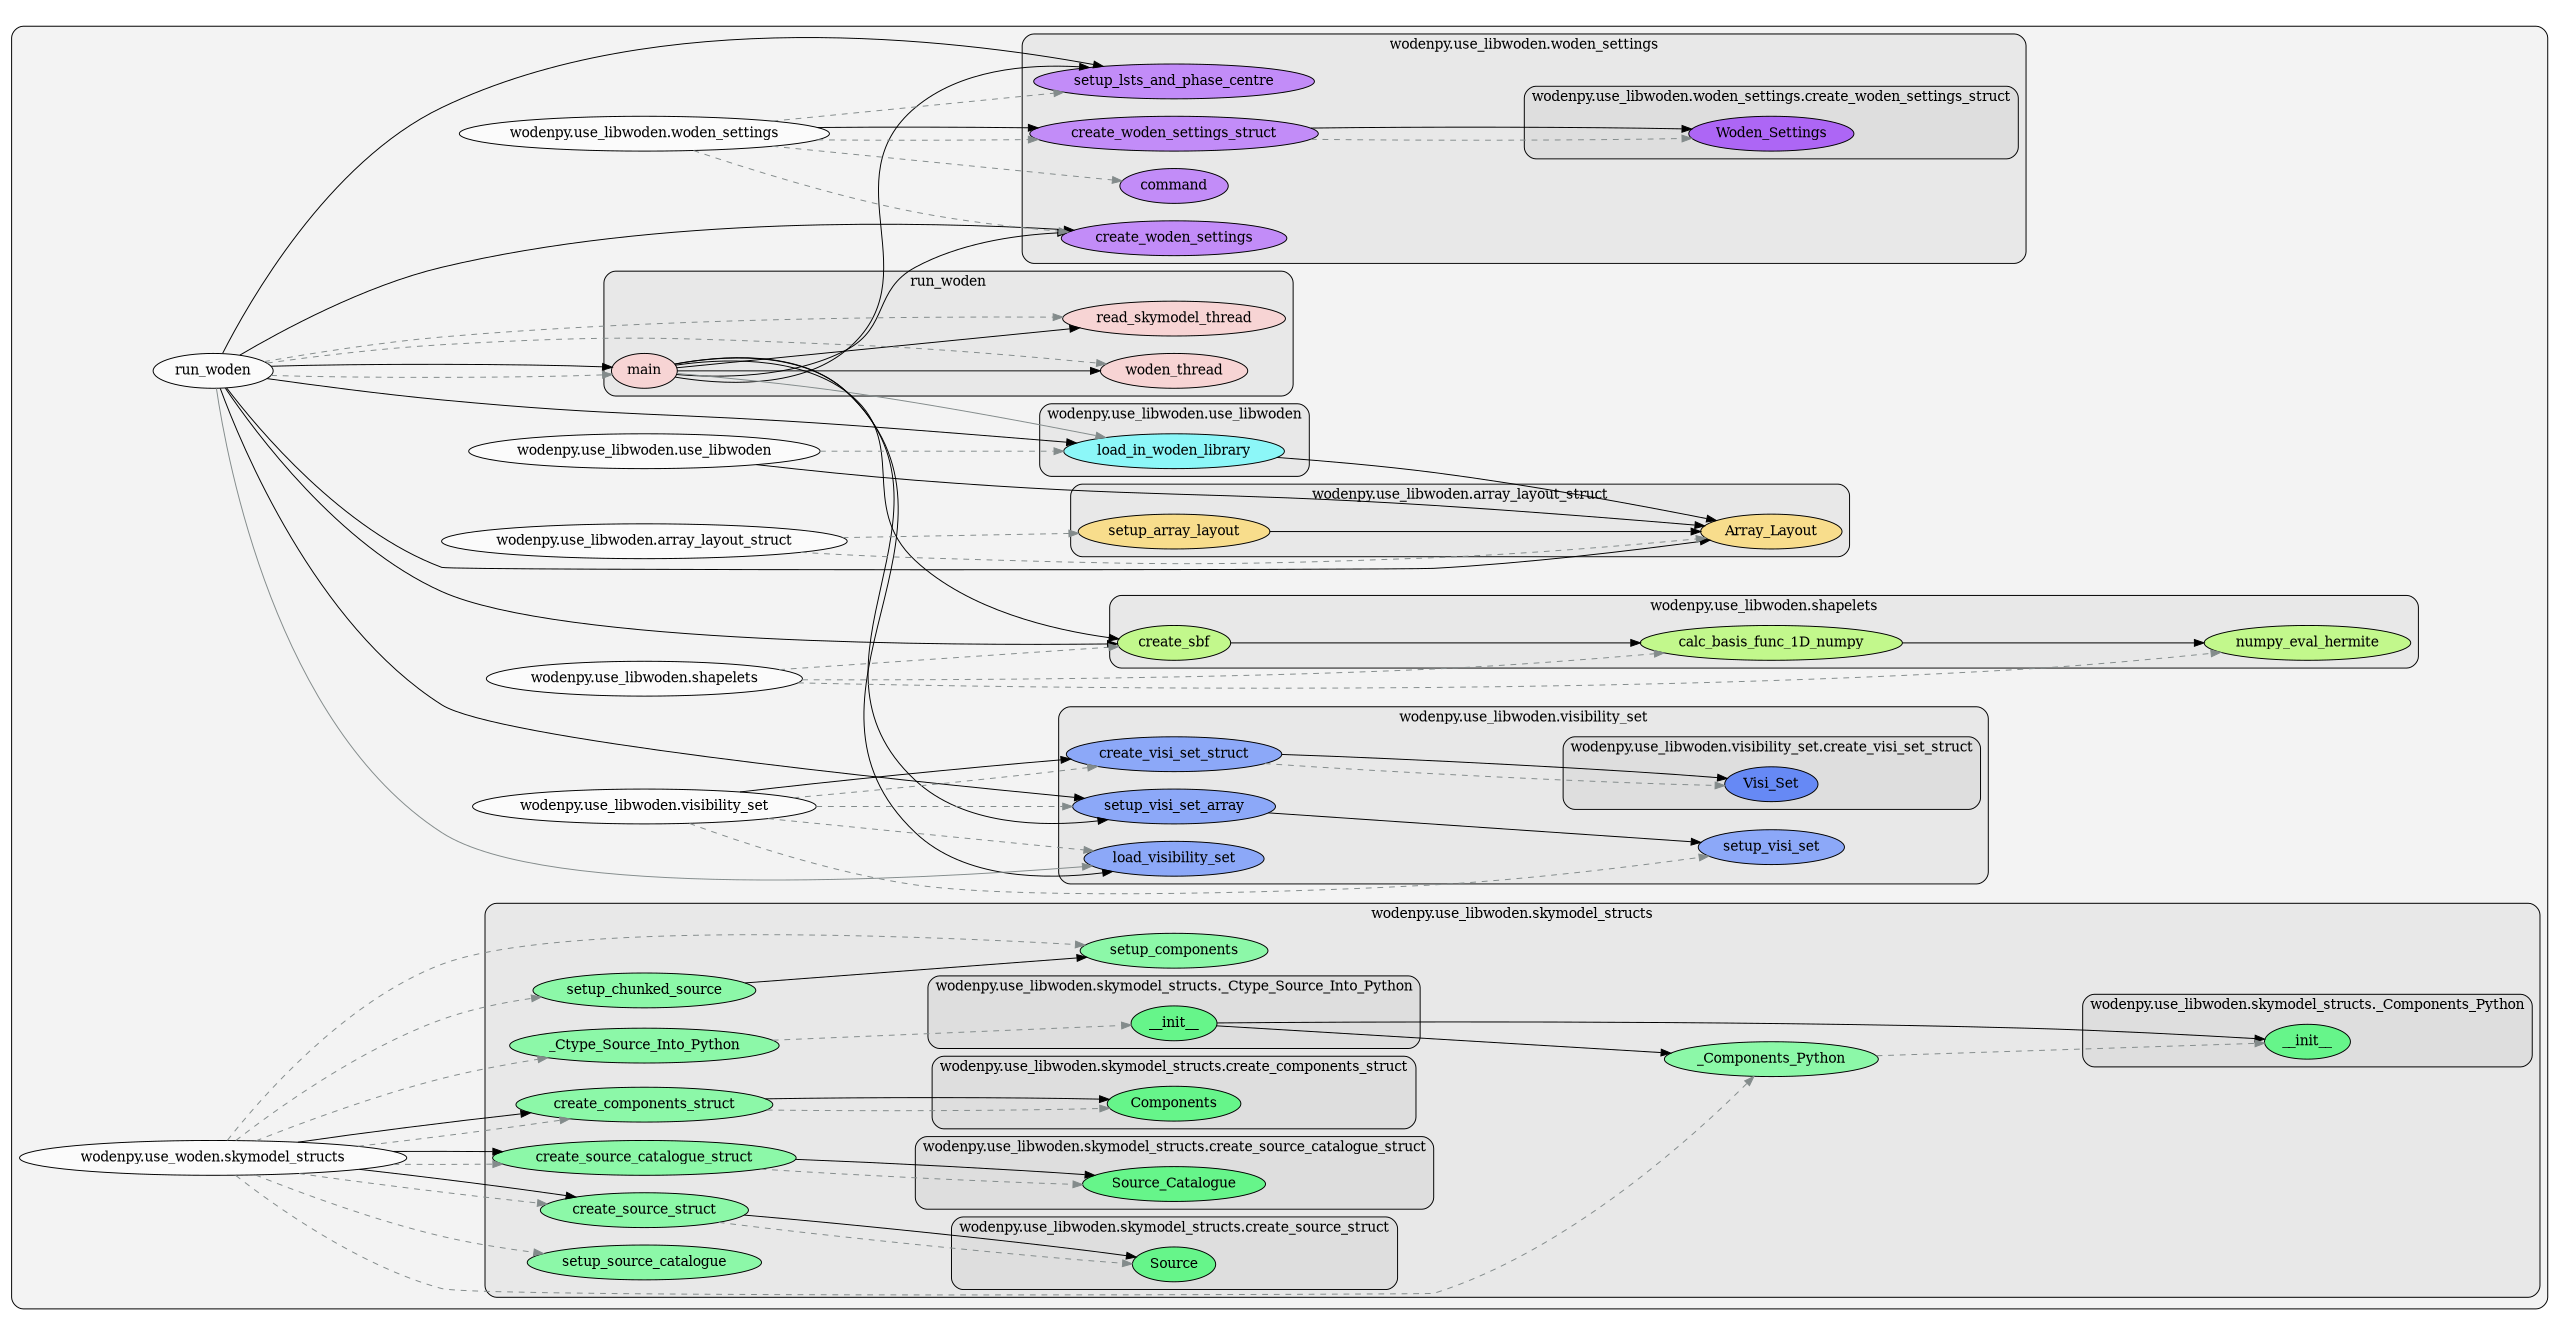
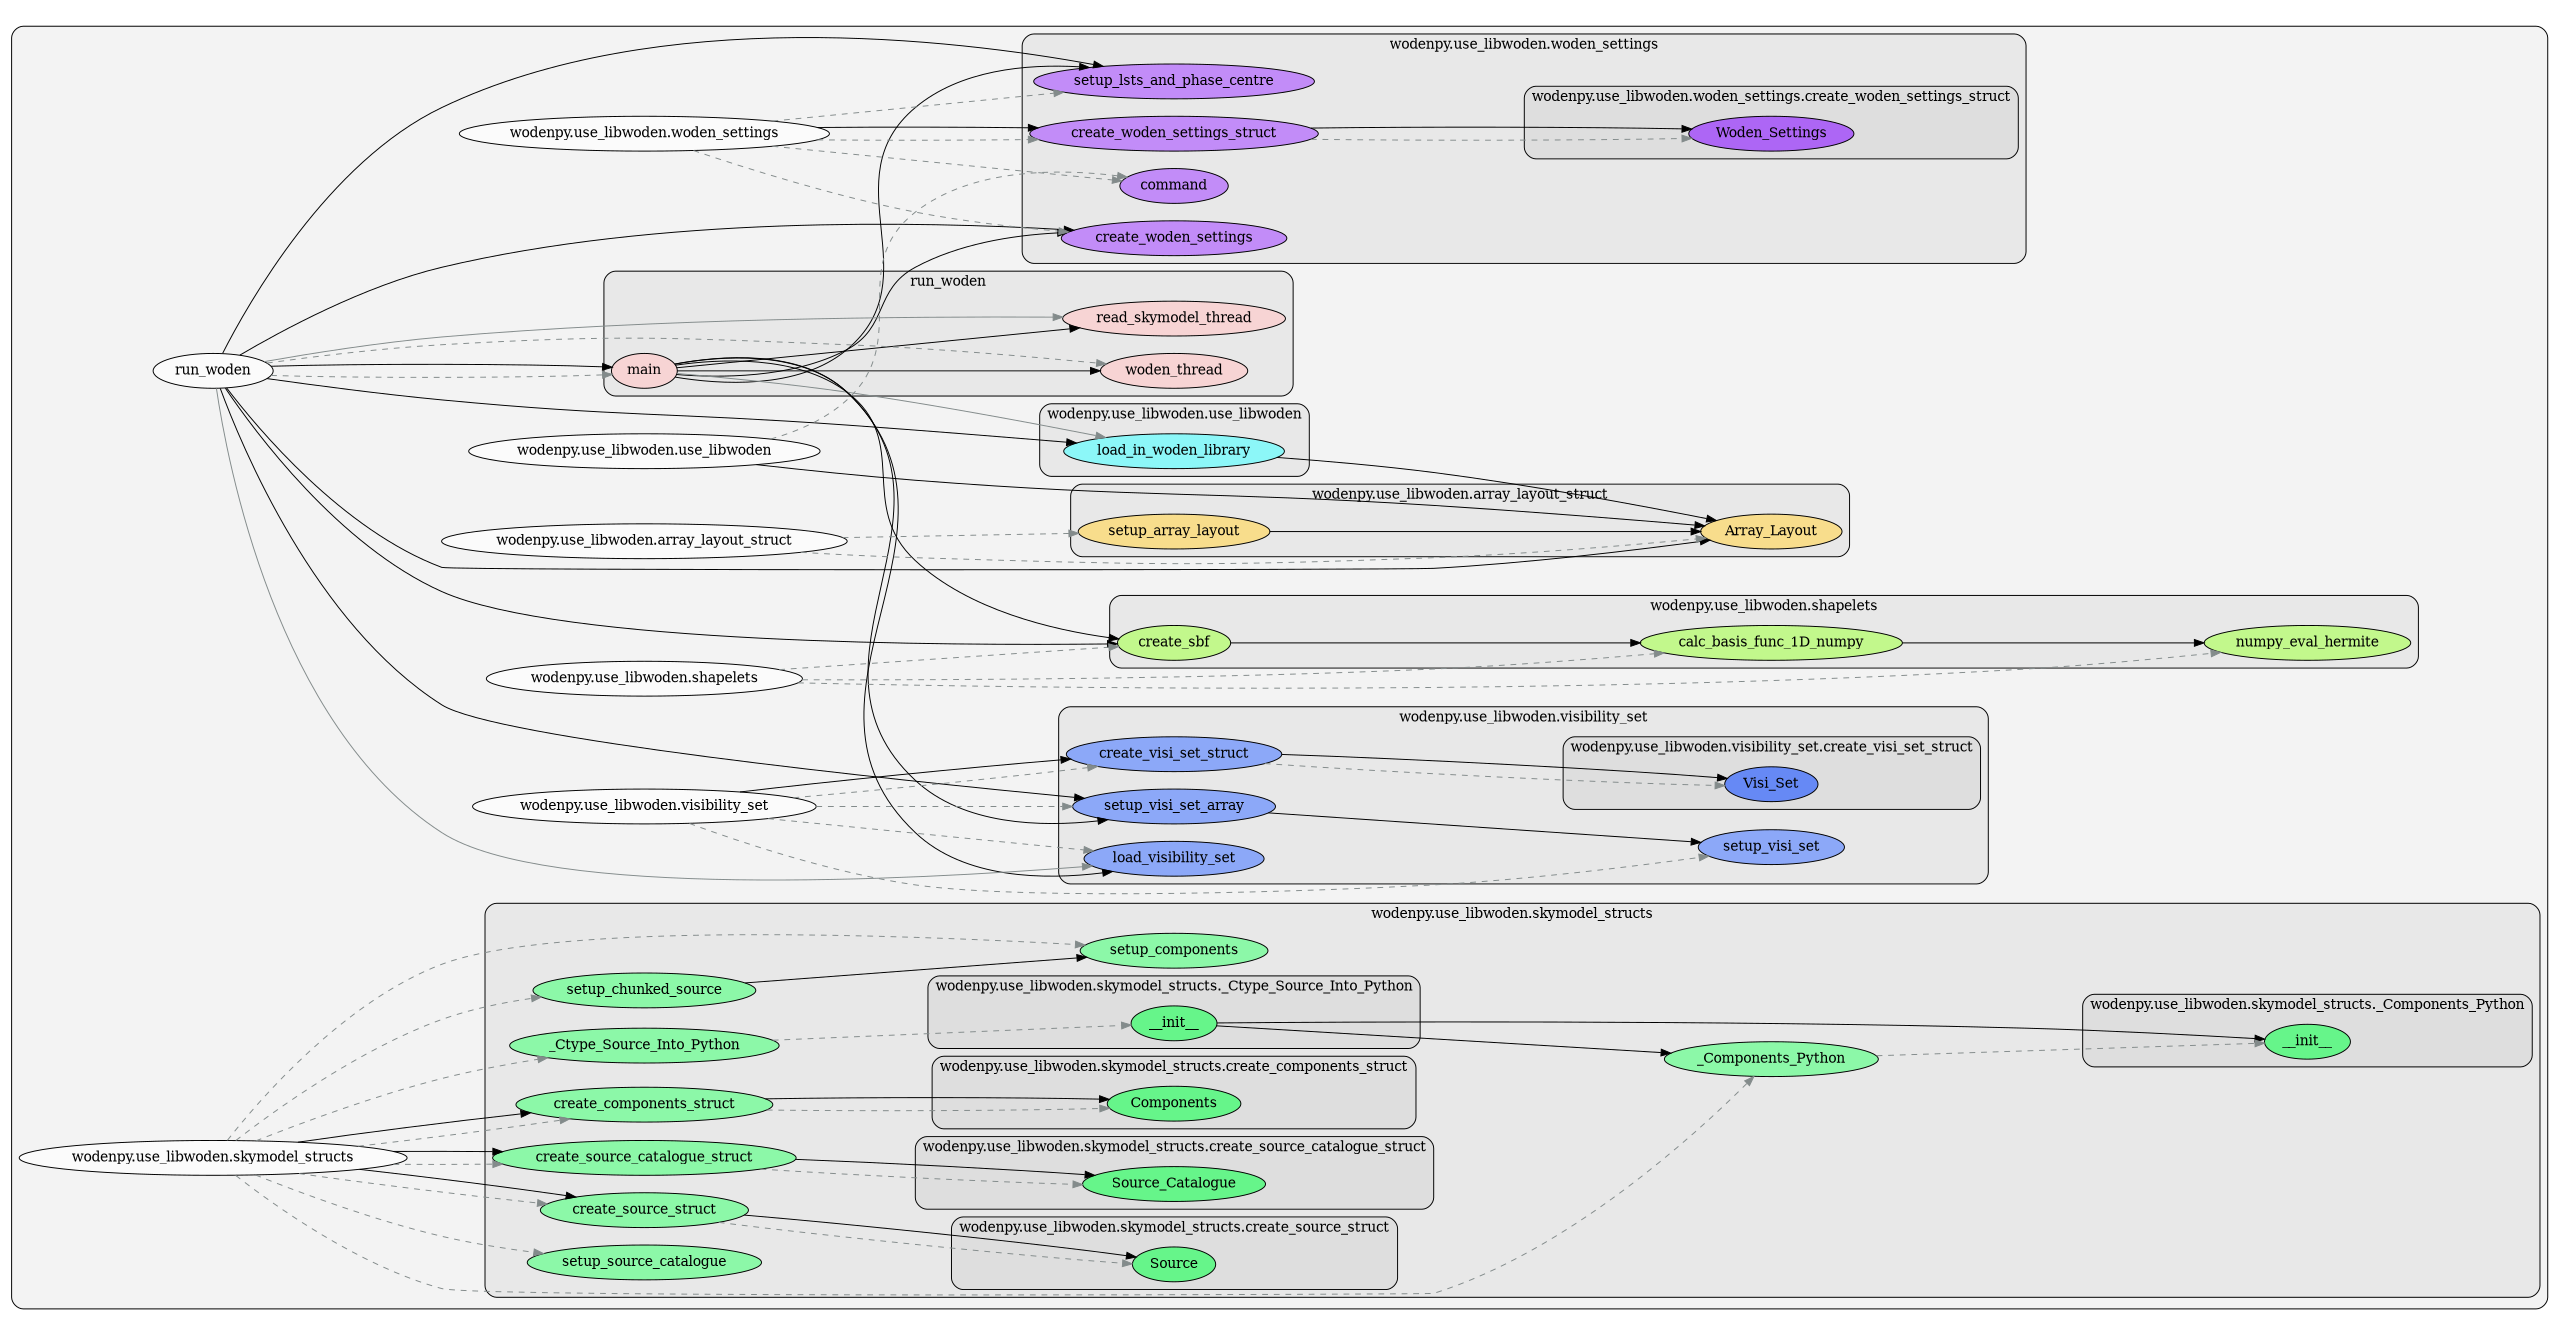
(658, 324) -> (658, 324)
(937, 451) -> (890, 245)
(213, 1158) -> (213, 1158)
